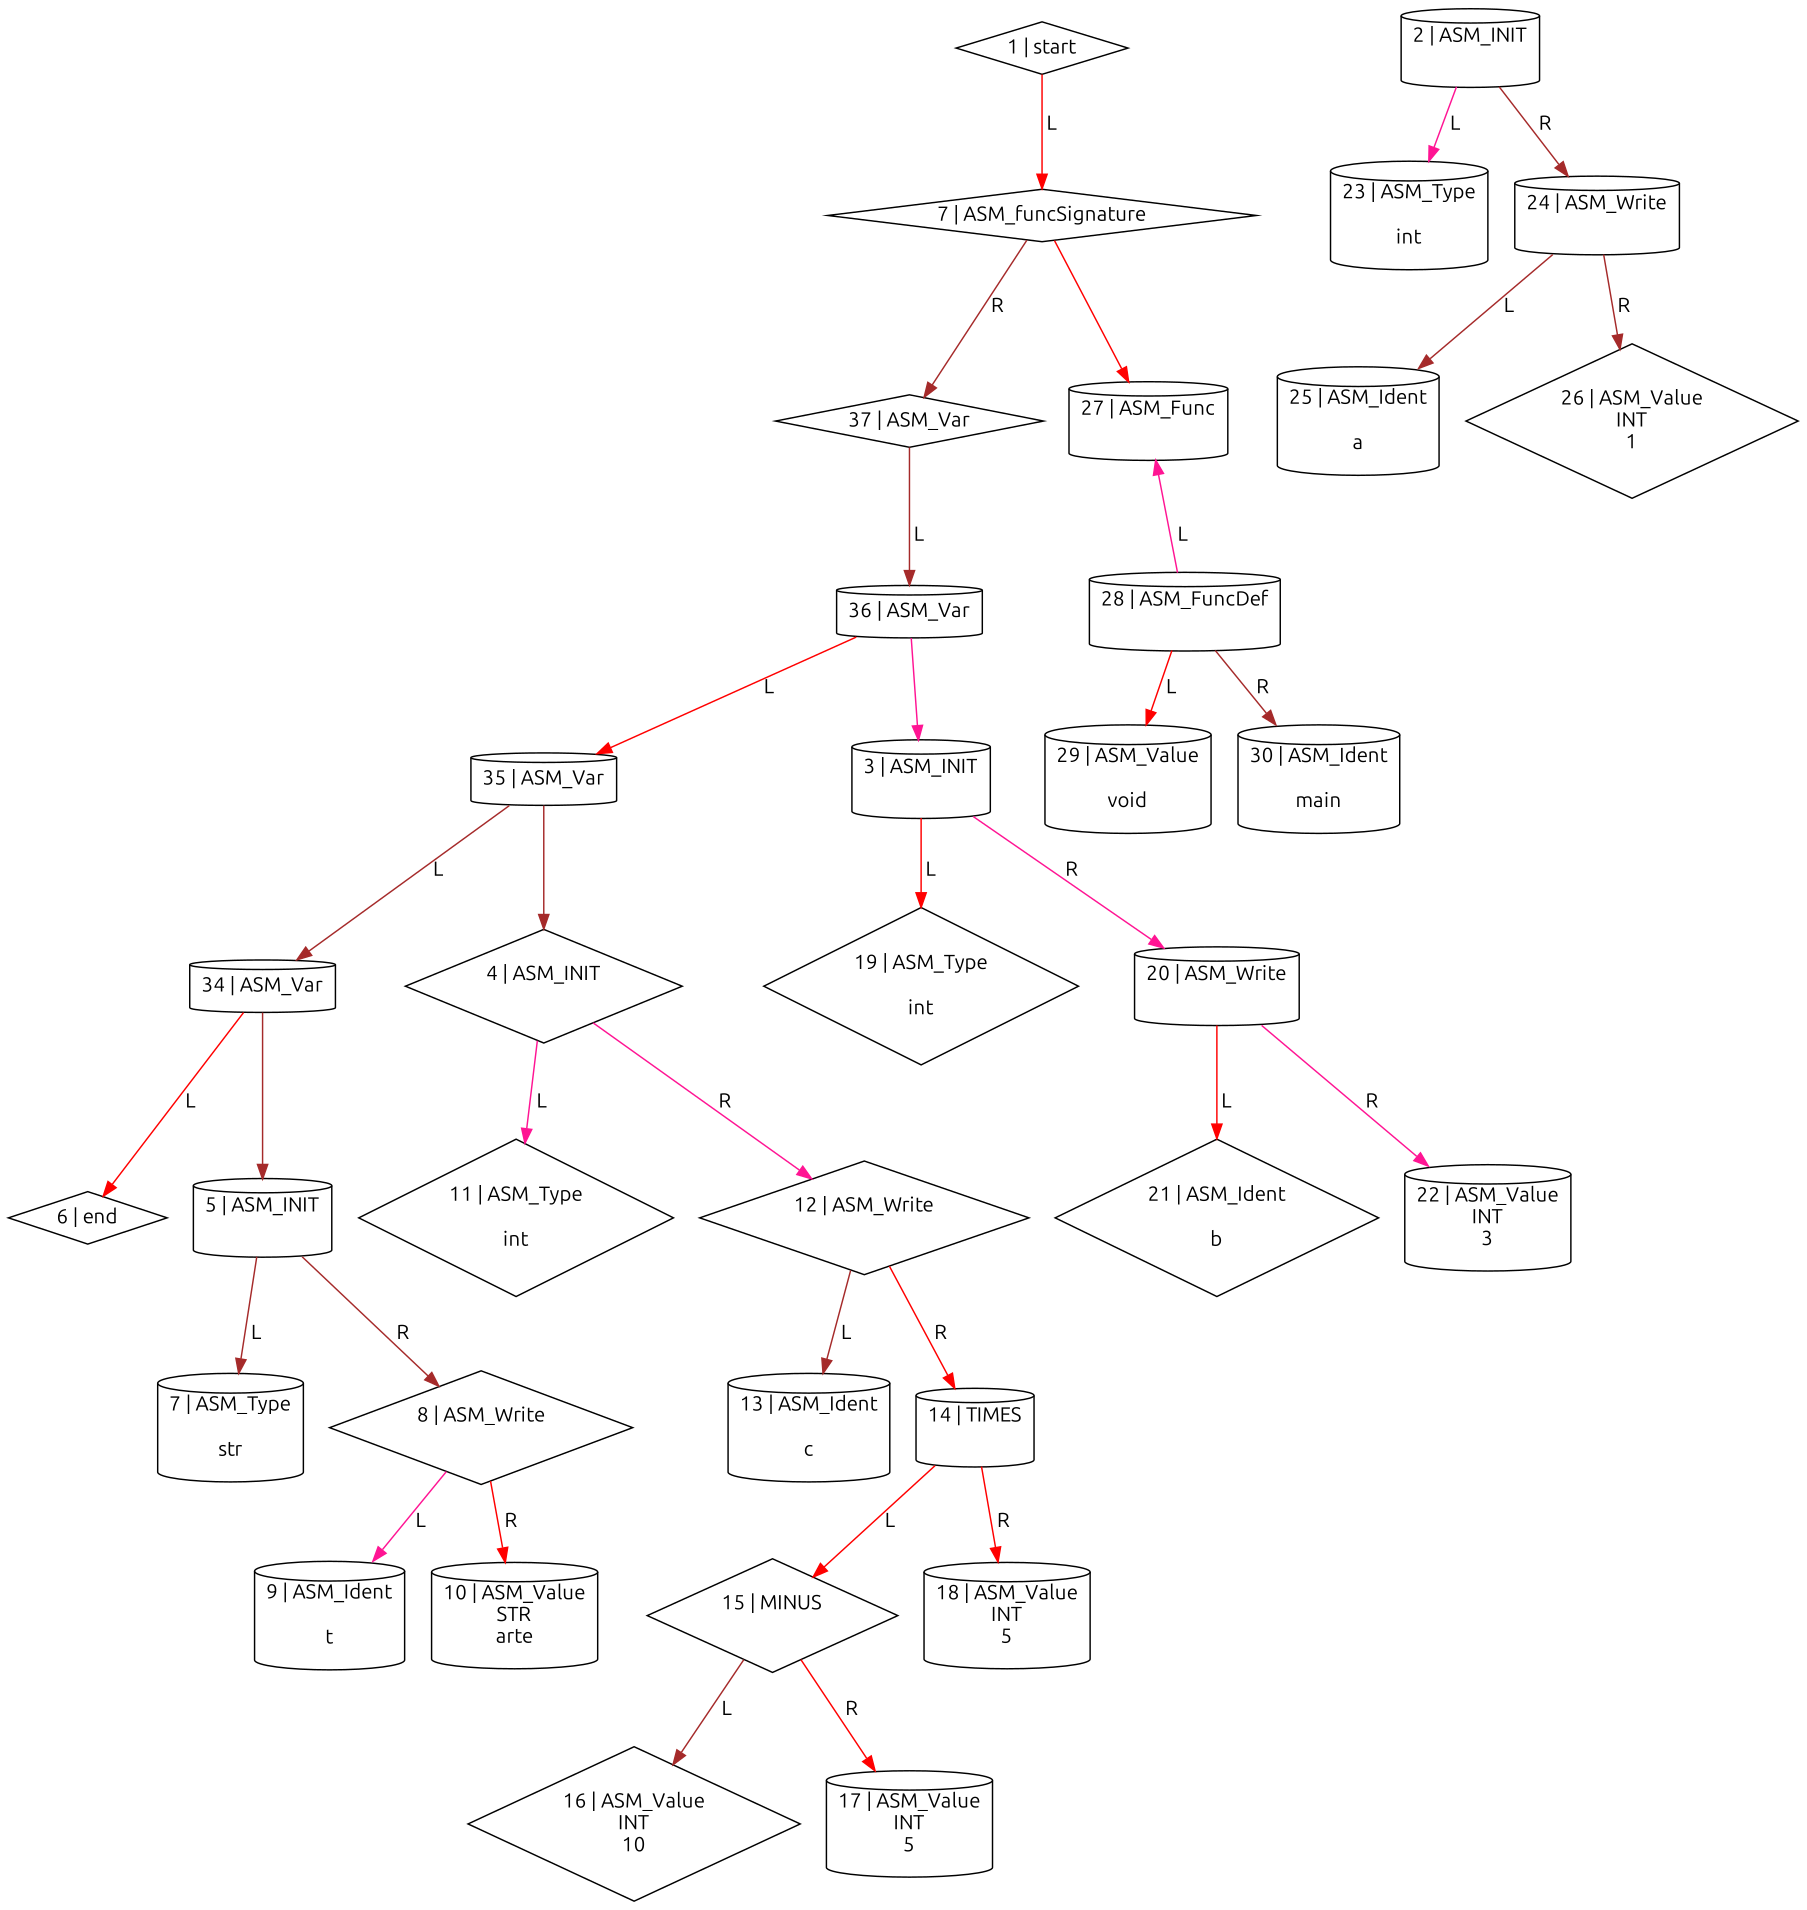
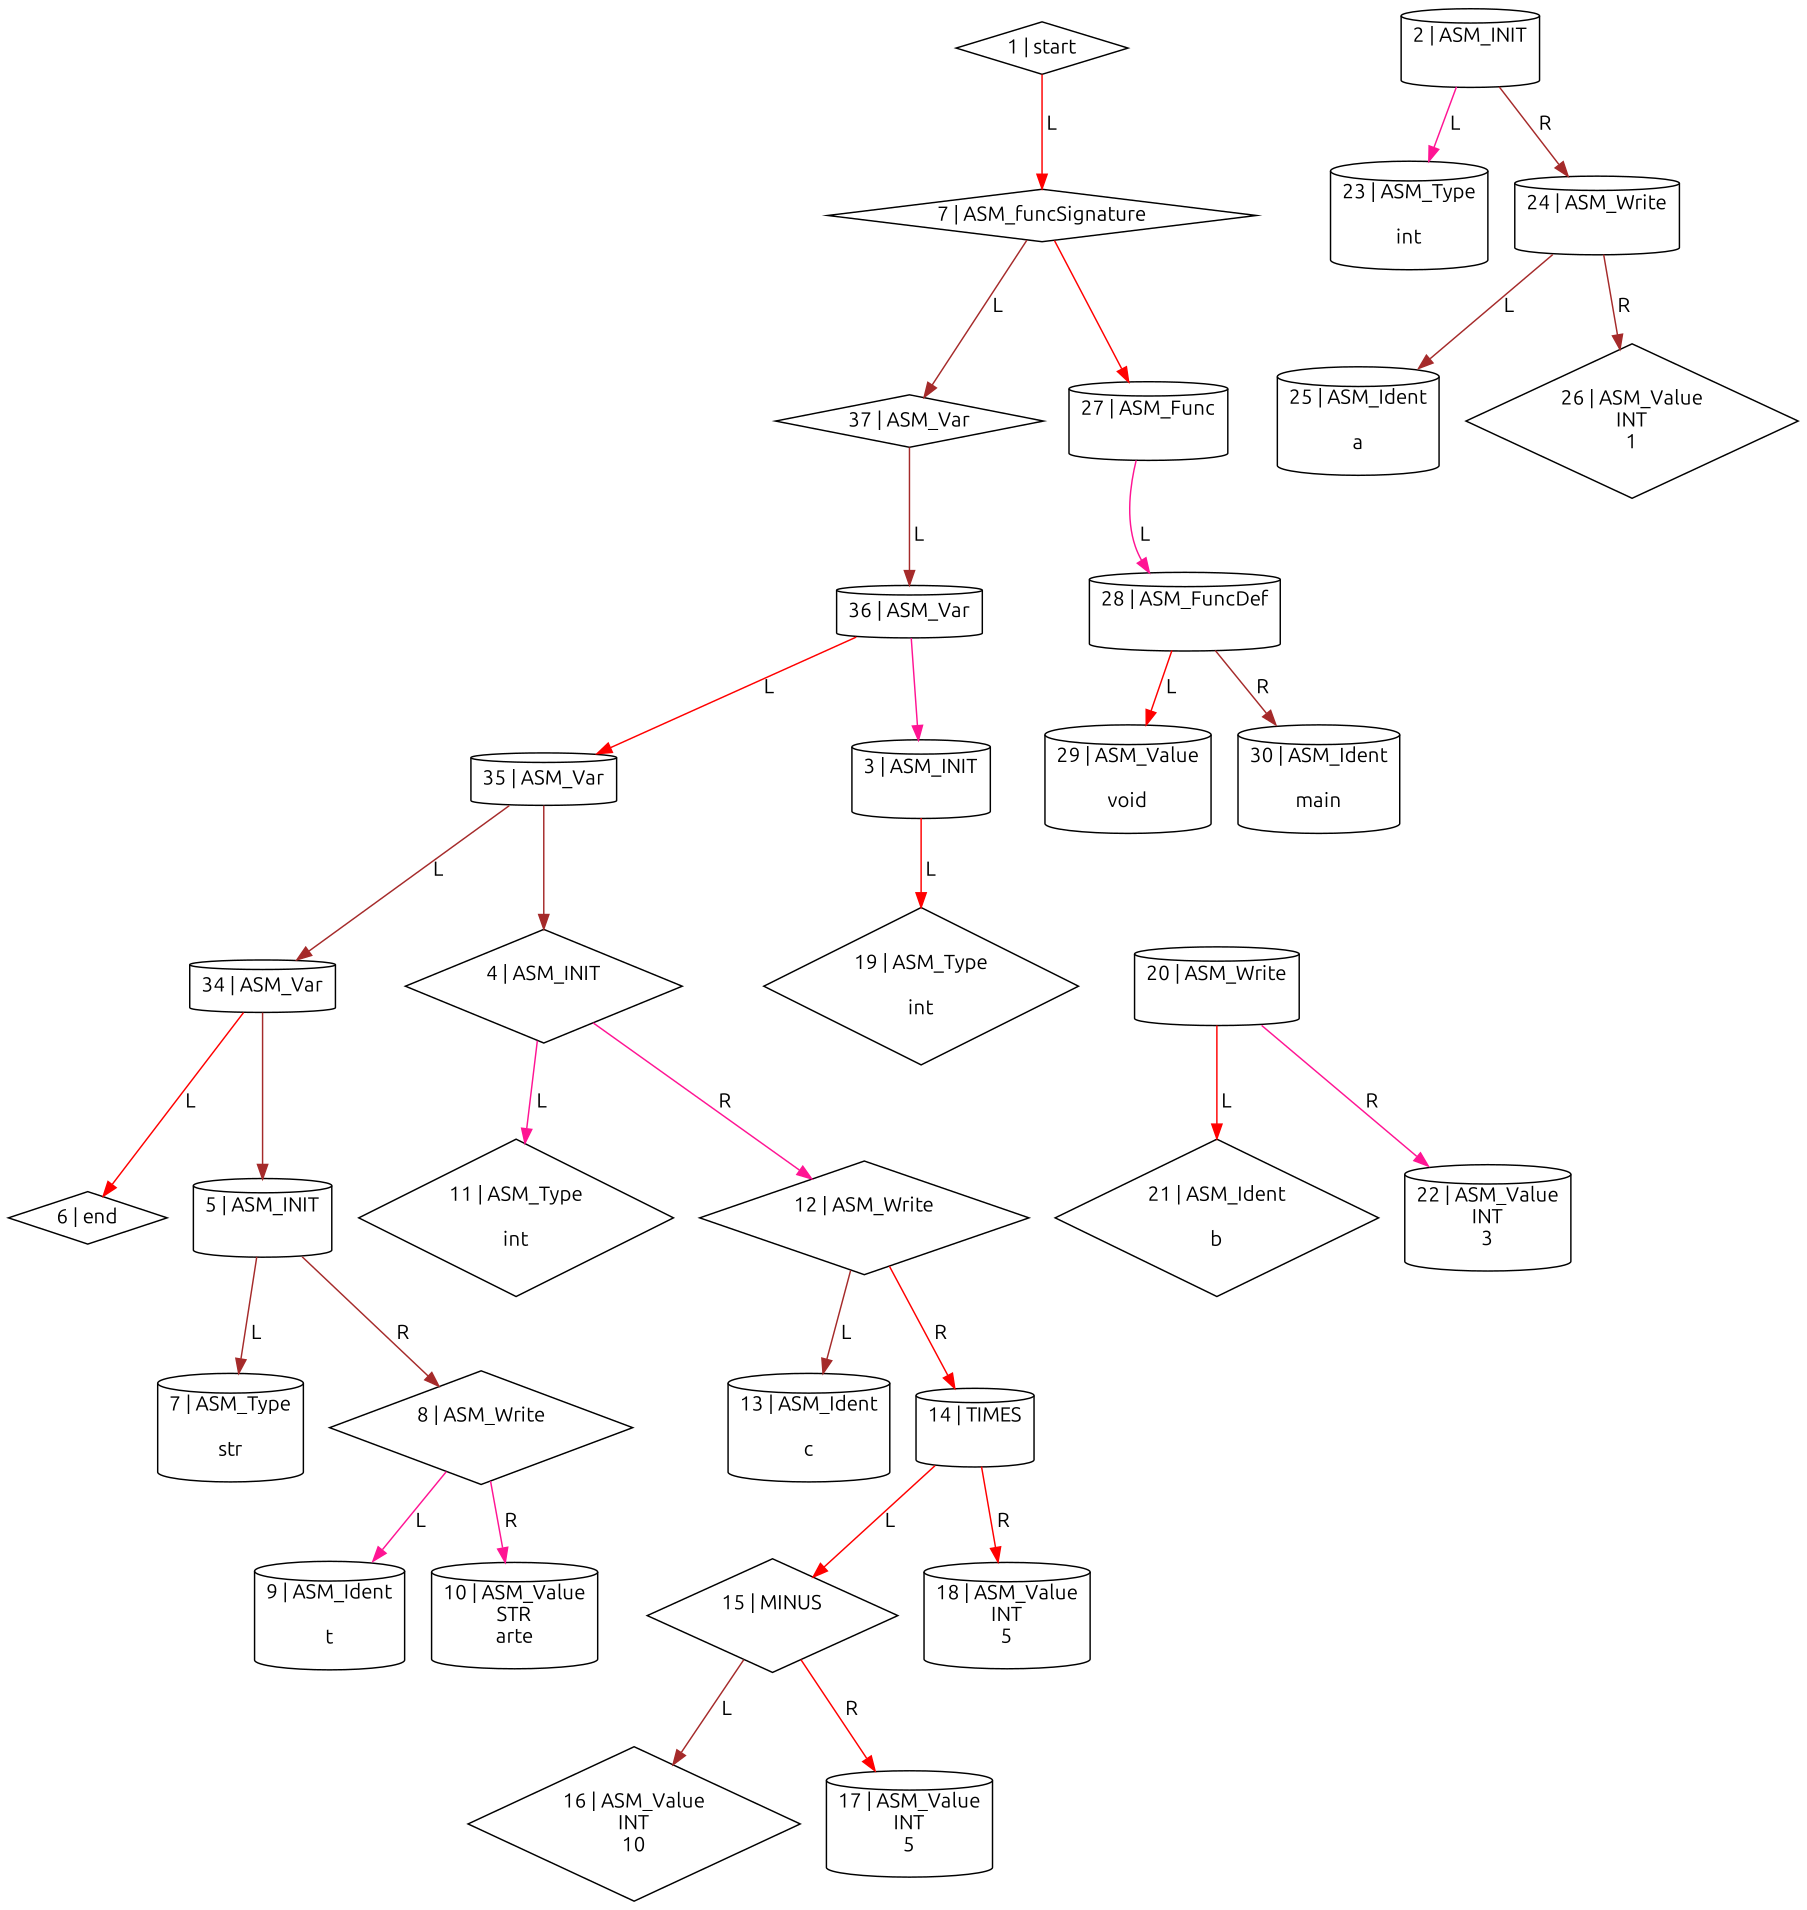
(998, 307) -> (998, 307)
(1168, 524) -> (1130, 511)
(1062, 878) -> none
(497, 1514) -> (497, 1514)
